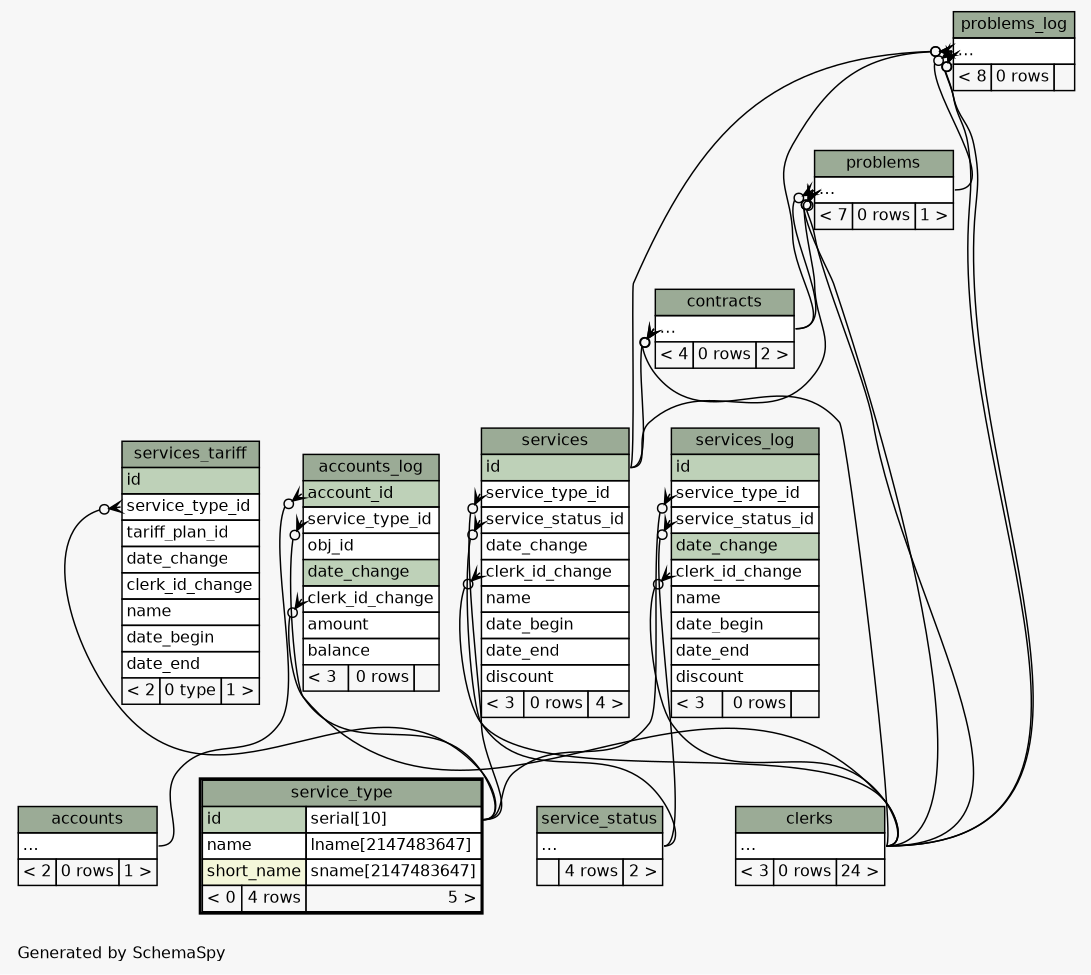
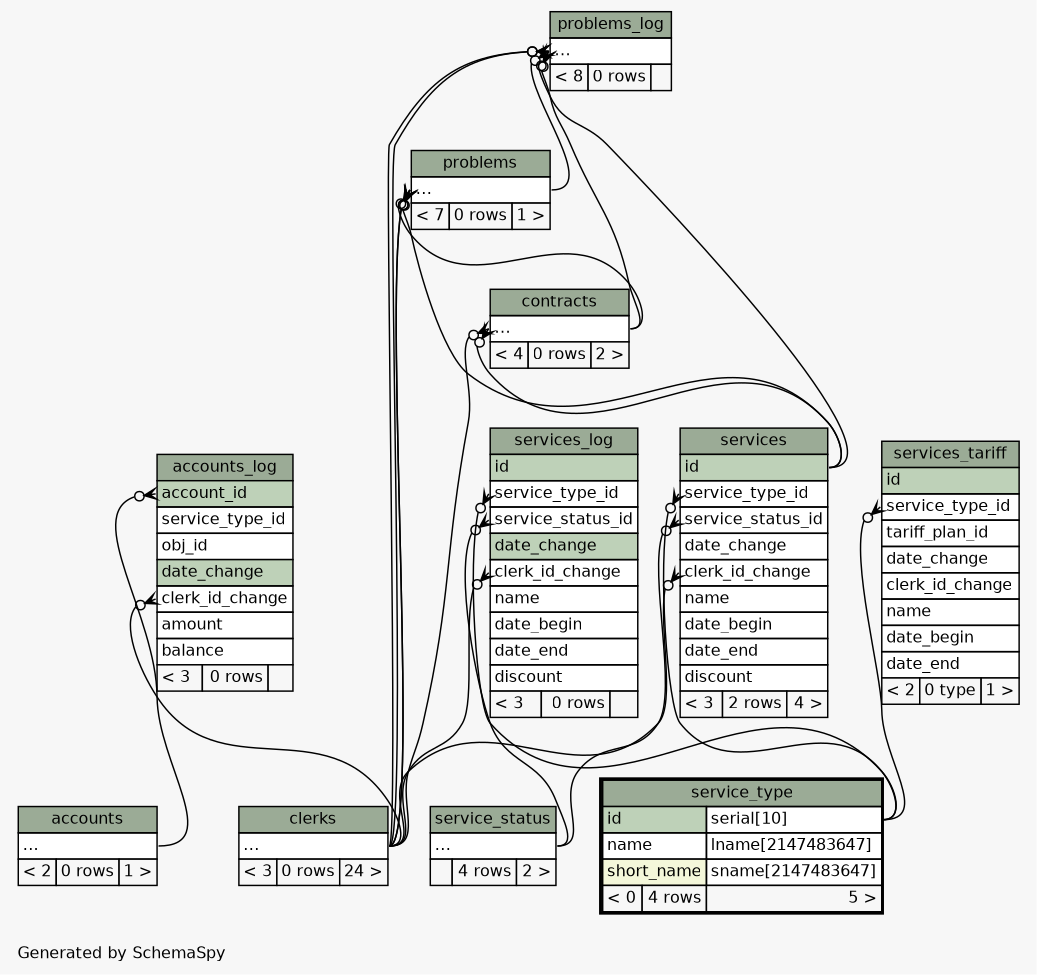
(557, 704) -> (755, 704)
(343, 728) -> none
